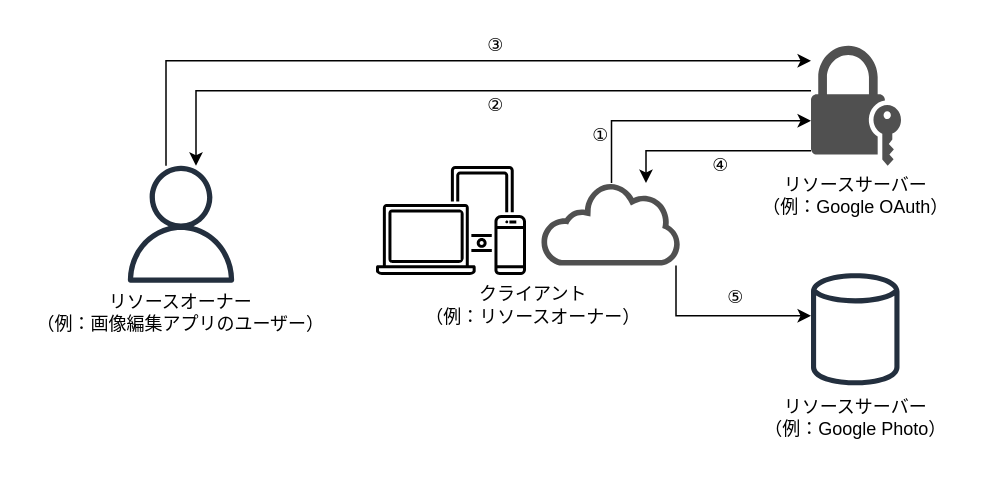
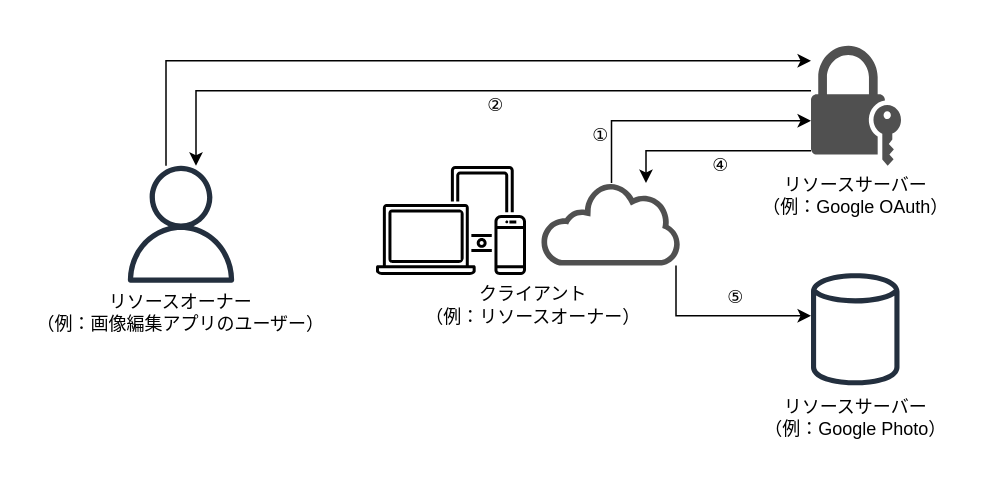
(496, 46) -> none
